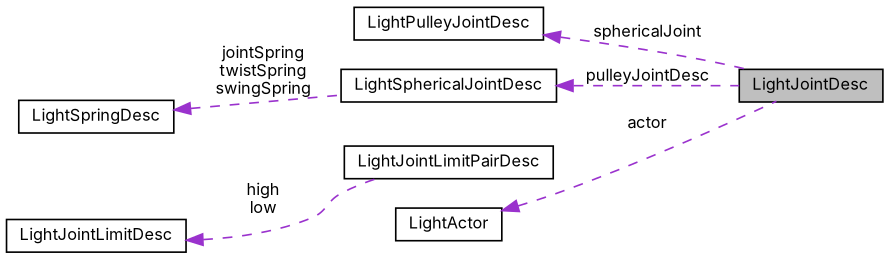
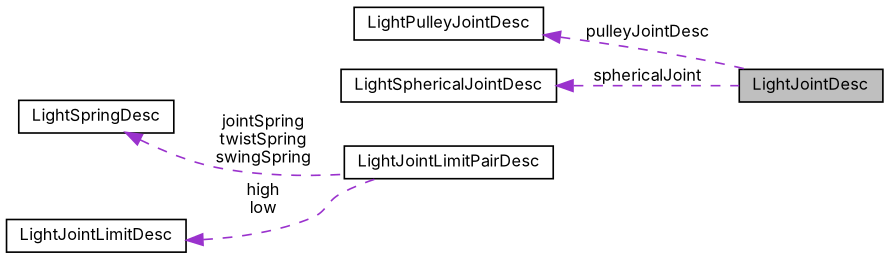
(648, 33) -> (648, 33)
(648, 77) -> (648, 77)
(266, 102) -> (240, 171)
(449, 224) -> none
